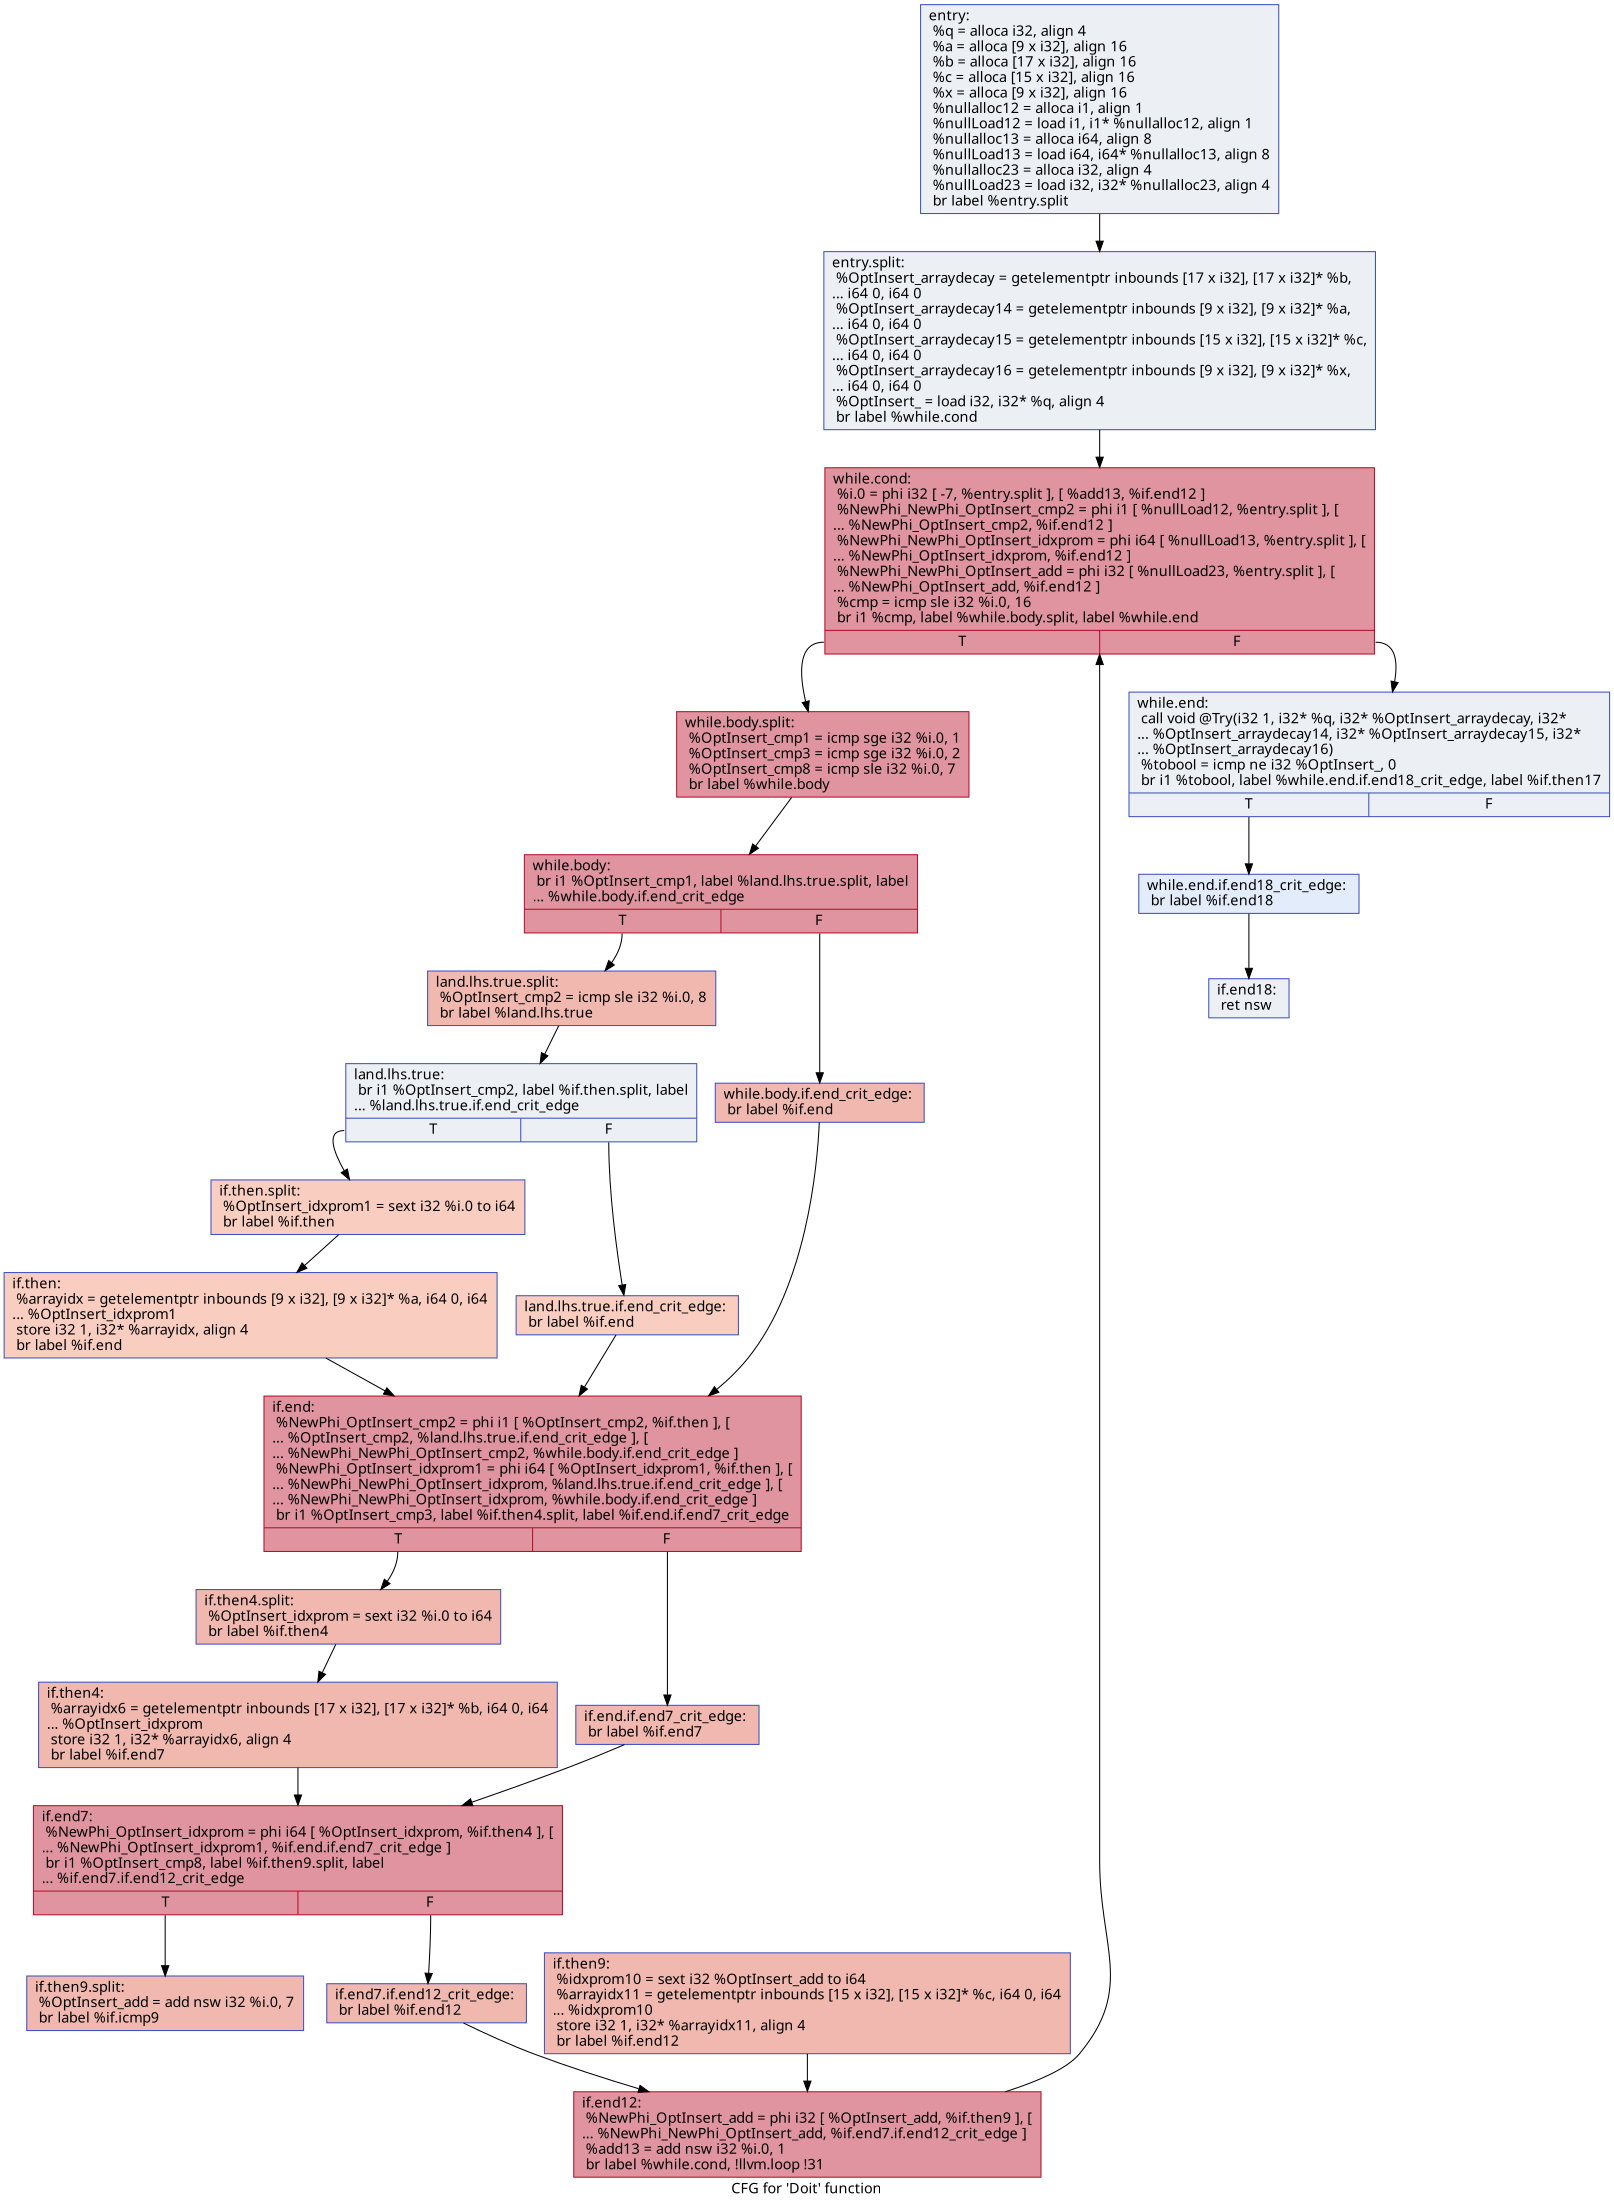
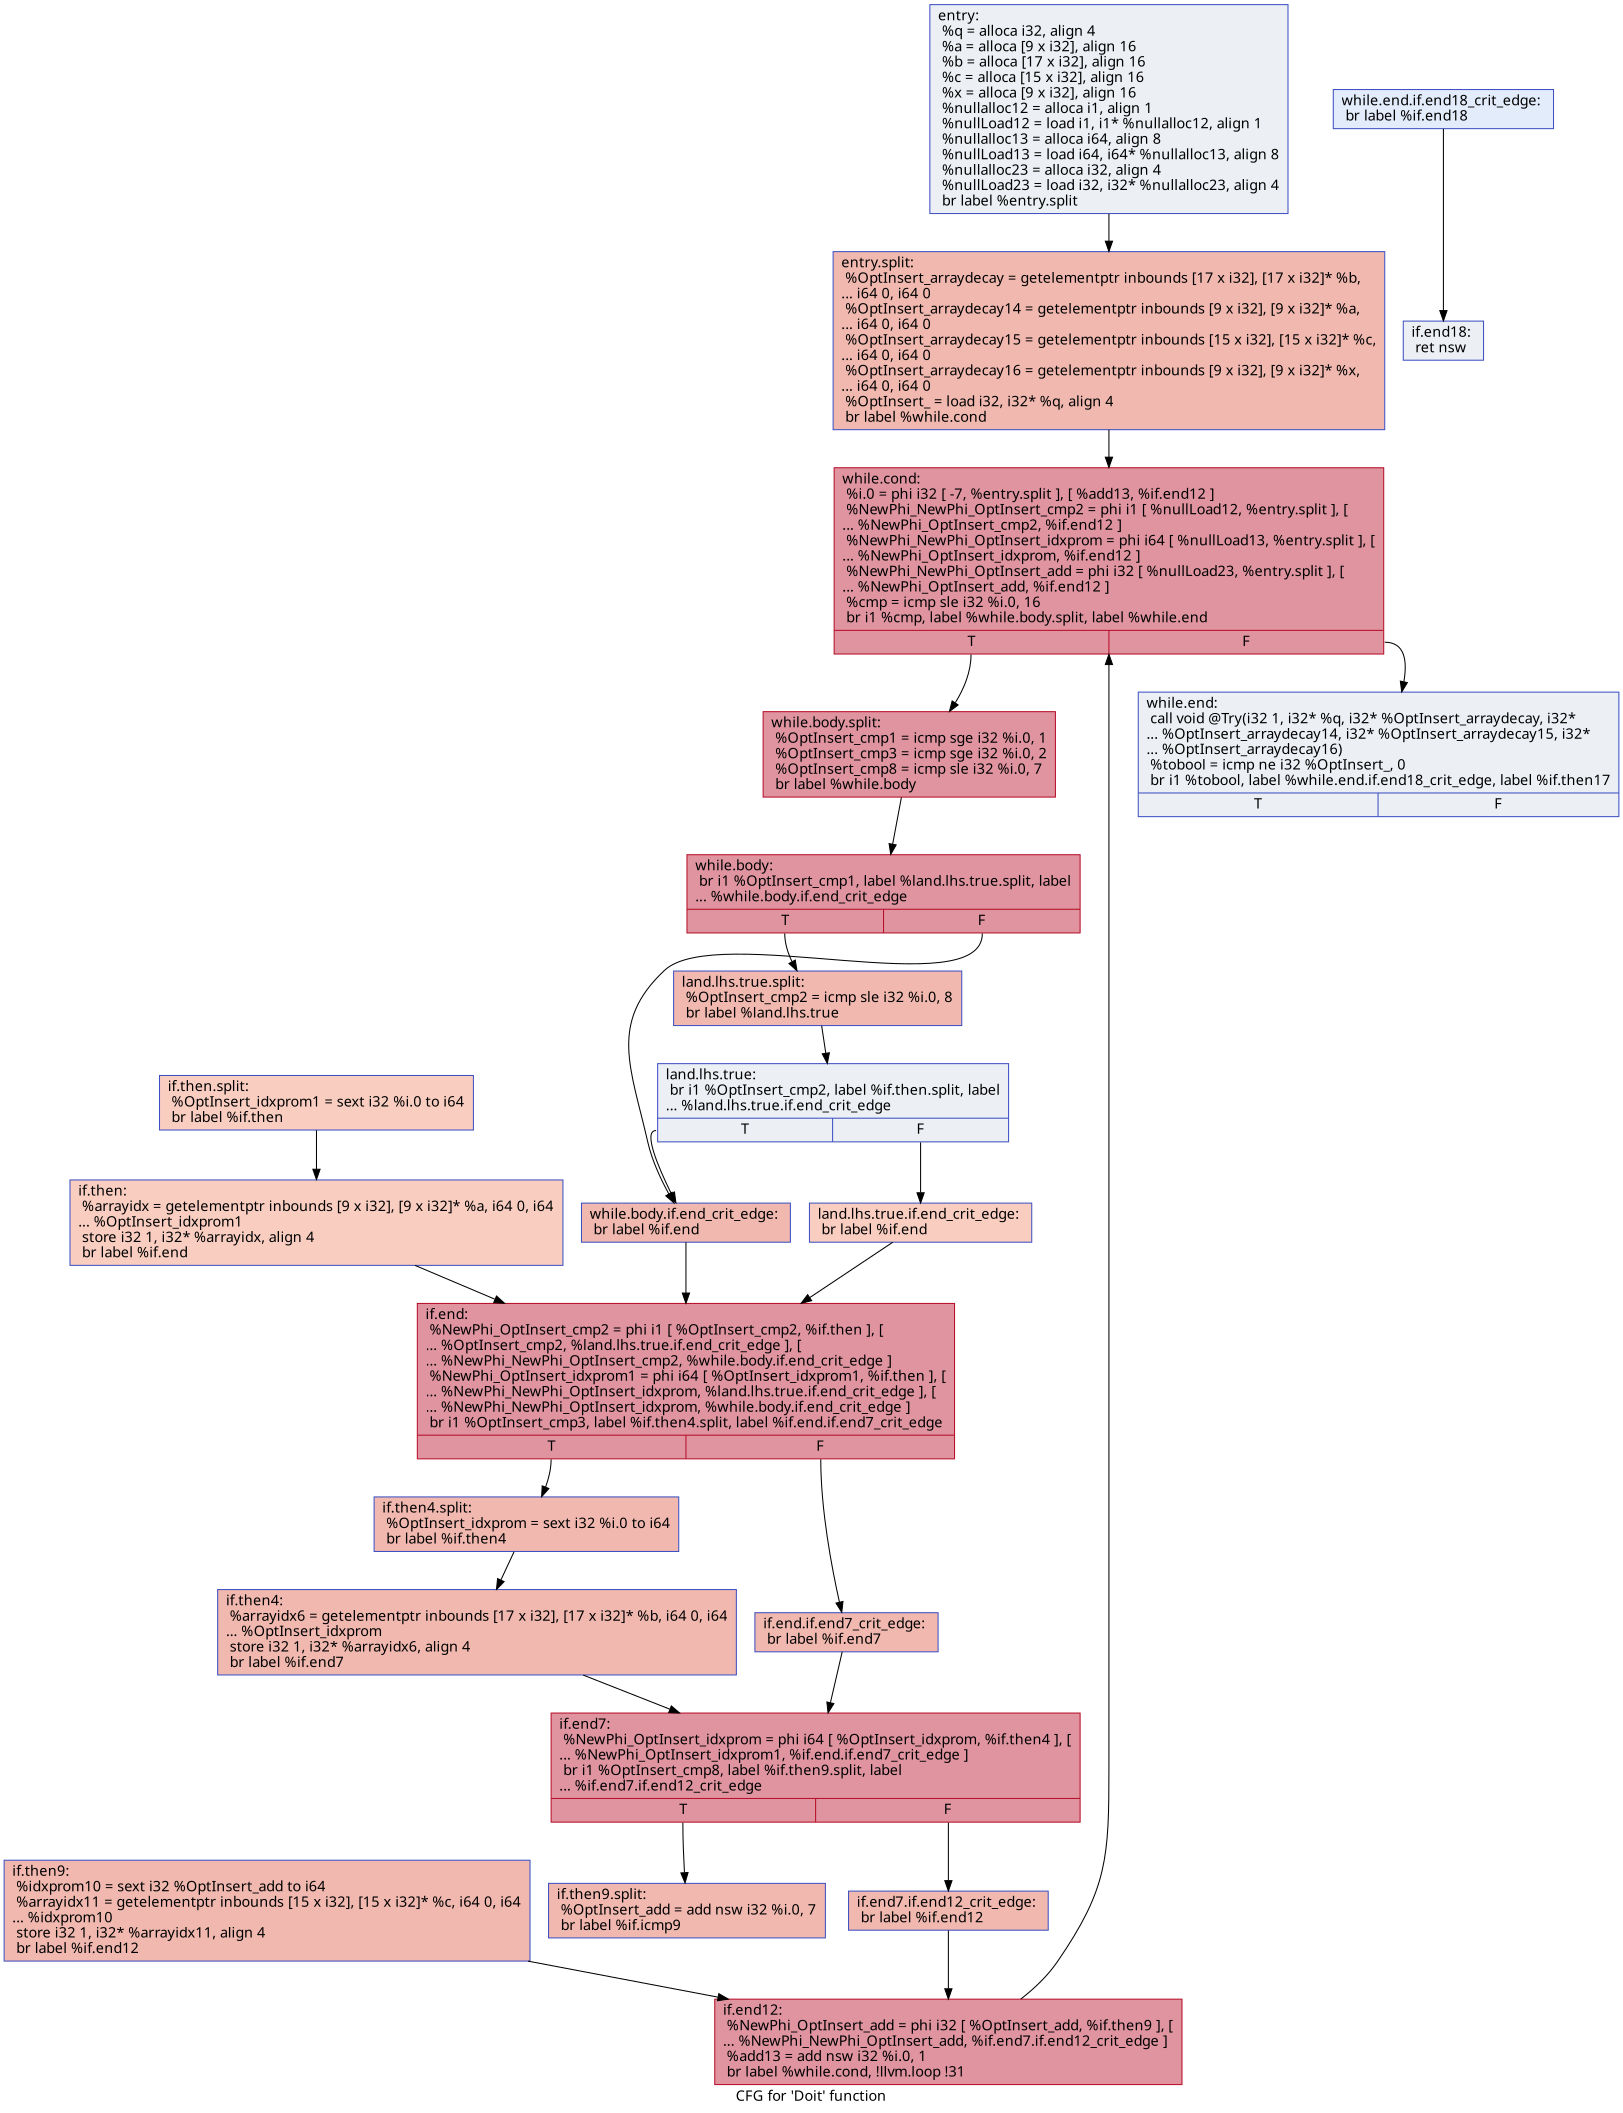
(1100, 341) -> (1109, 341)
(1249, 840) -> none
(334, 1148) -> (657, 1162)
